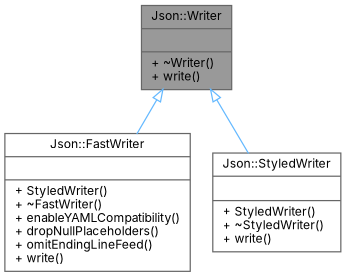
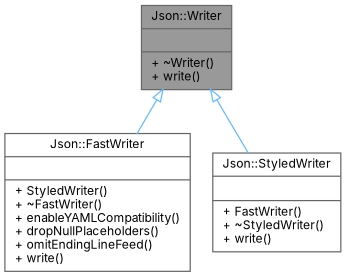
(269, 212) -> (263, 212)
